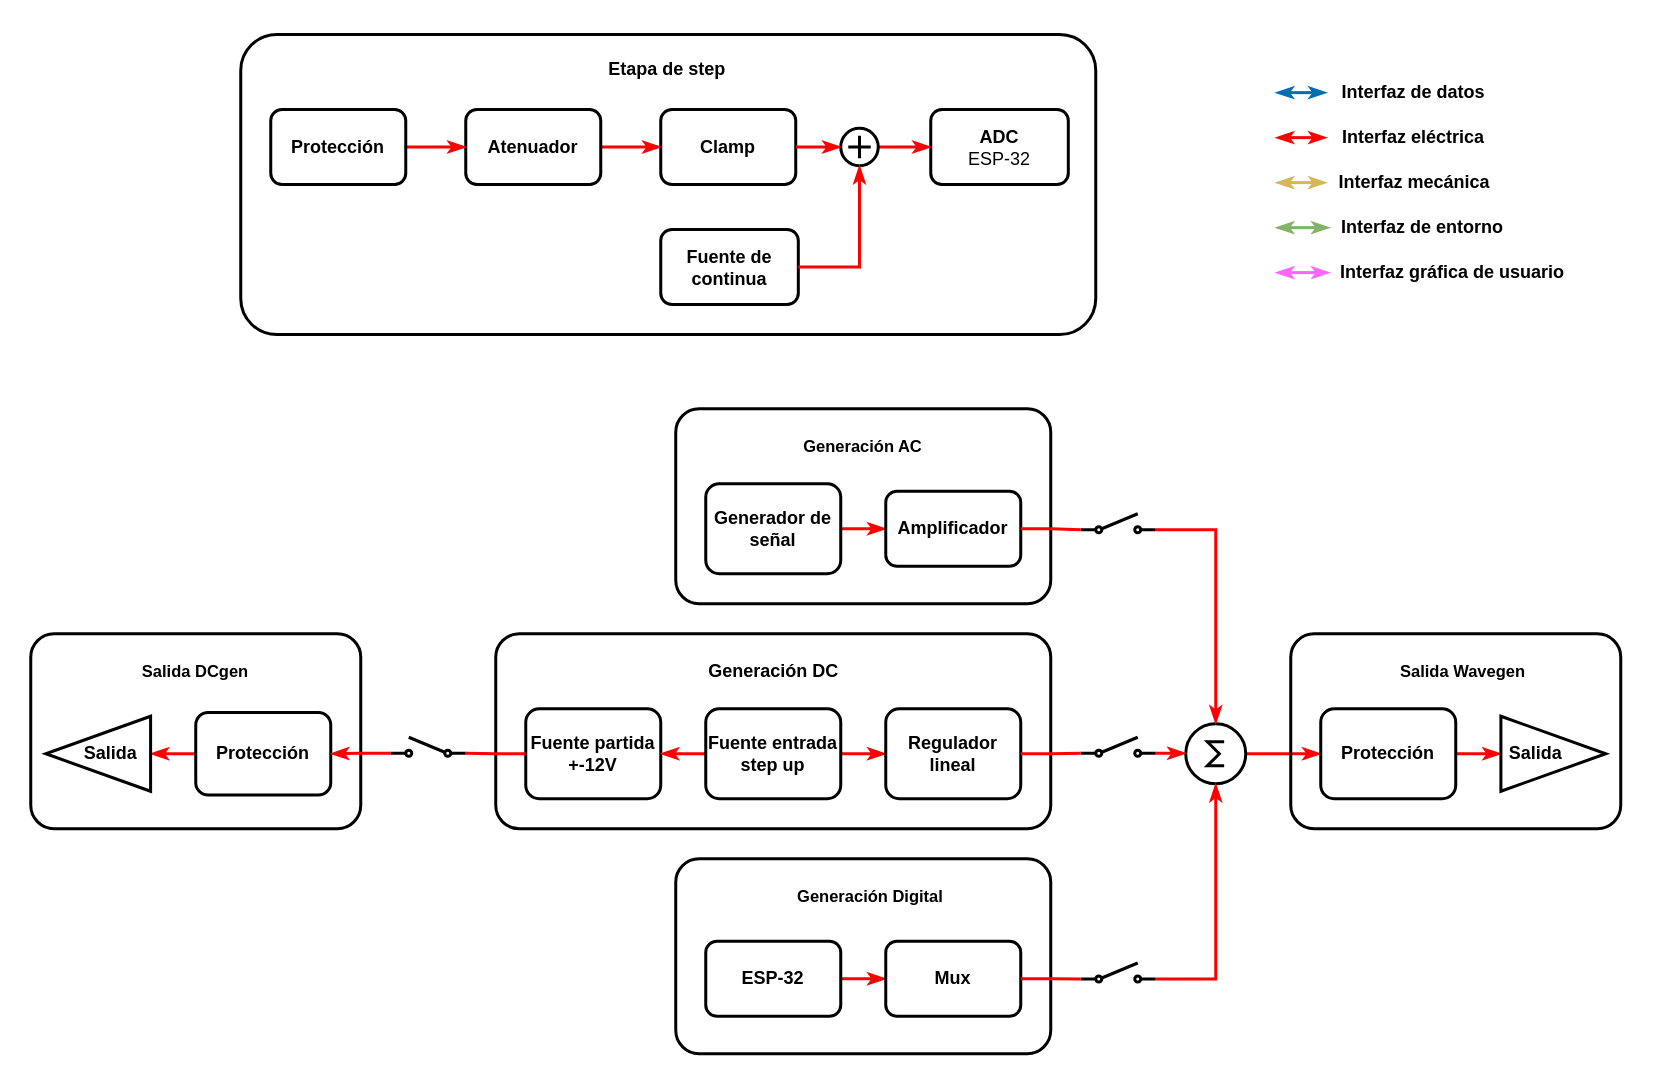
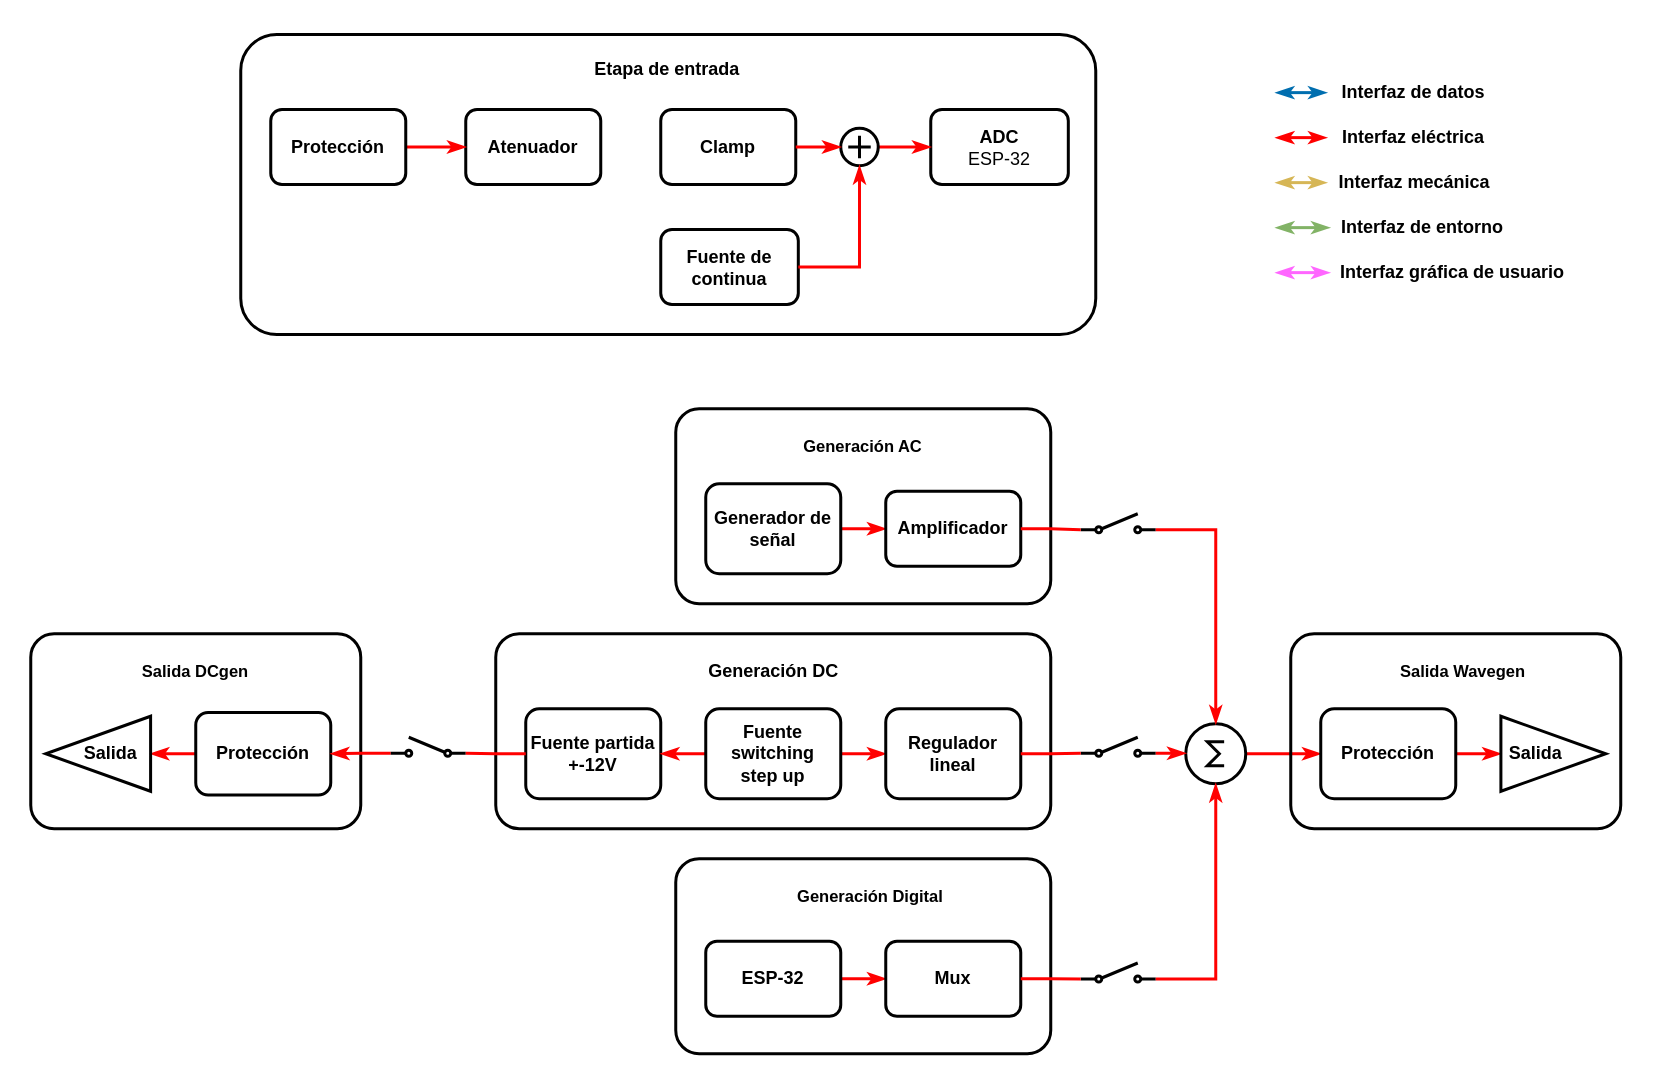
(668, 70) -> (668, 70)
(624, 147) -> none
(773, 754) -> (773, 754)
